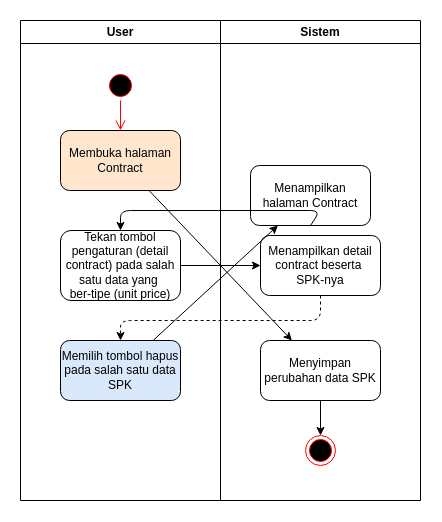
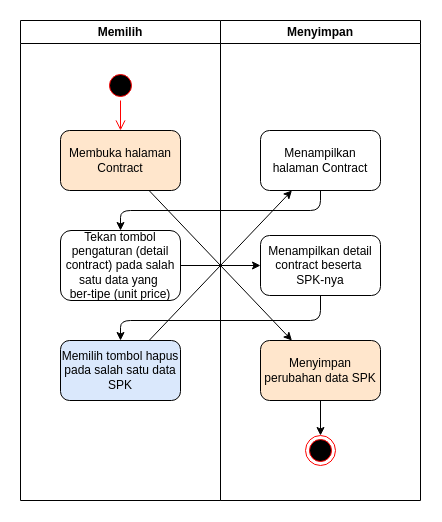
(121, 33) -> (121, 33)
(321, 33) -> (321, 33)
(311, 196) -> (321, 161)
(227, 321) -> (227, 321)
(321, 371) -> (321, 371)
